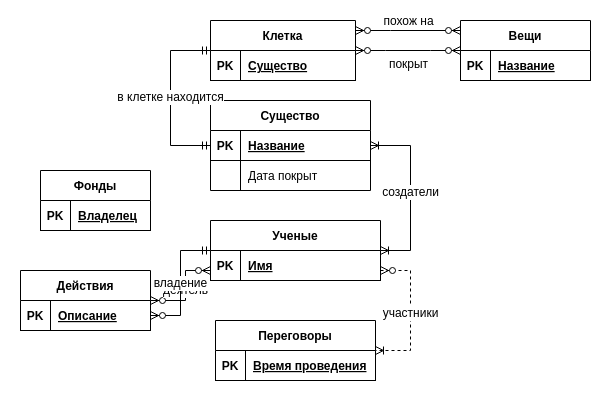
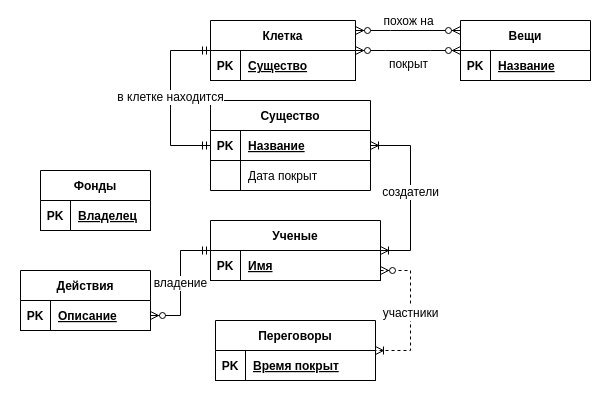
(174, 301) -> none
(305, 366) -> (292, 366)
